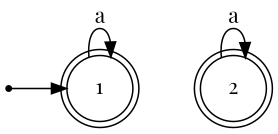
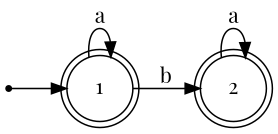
none -> (159, 88)
